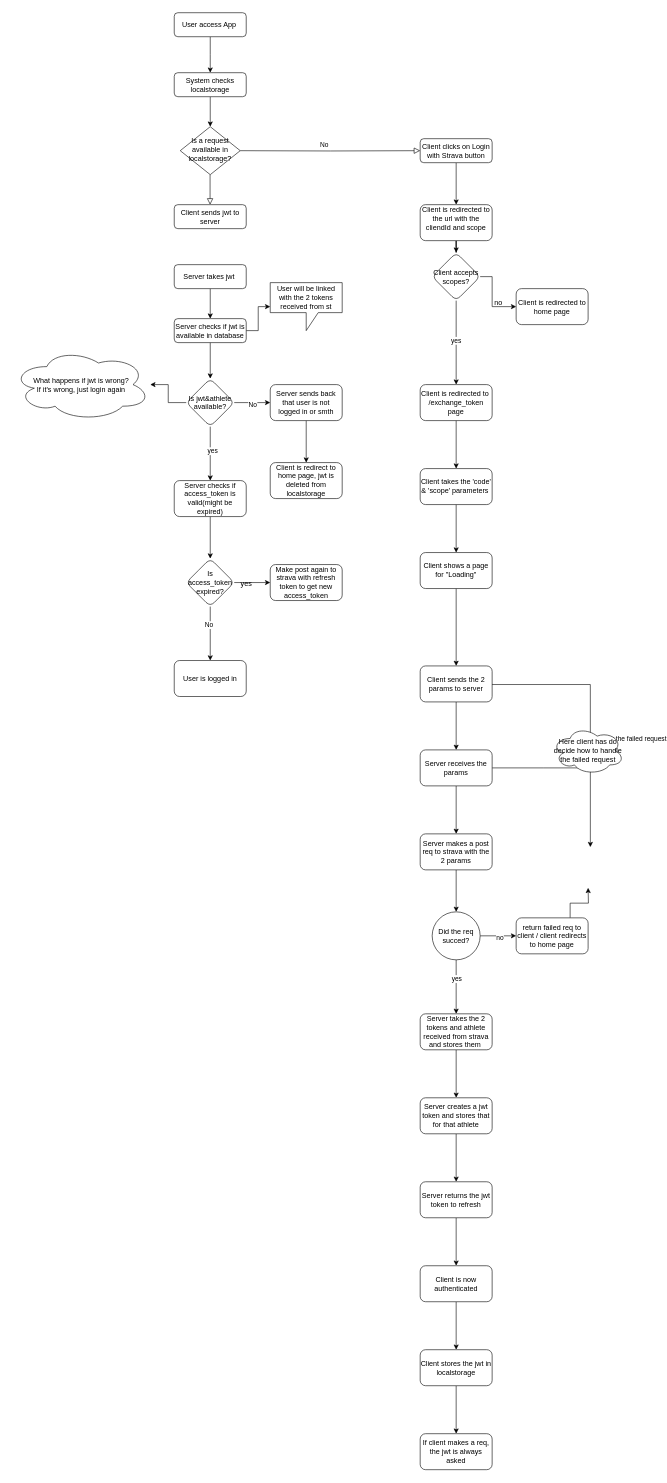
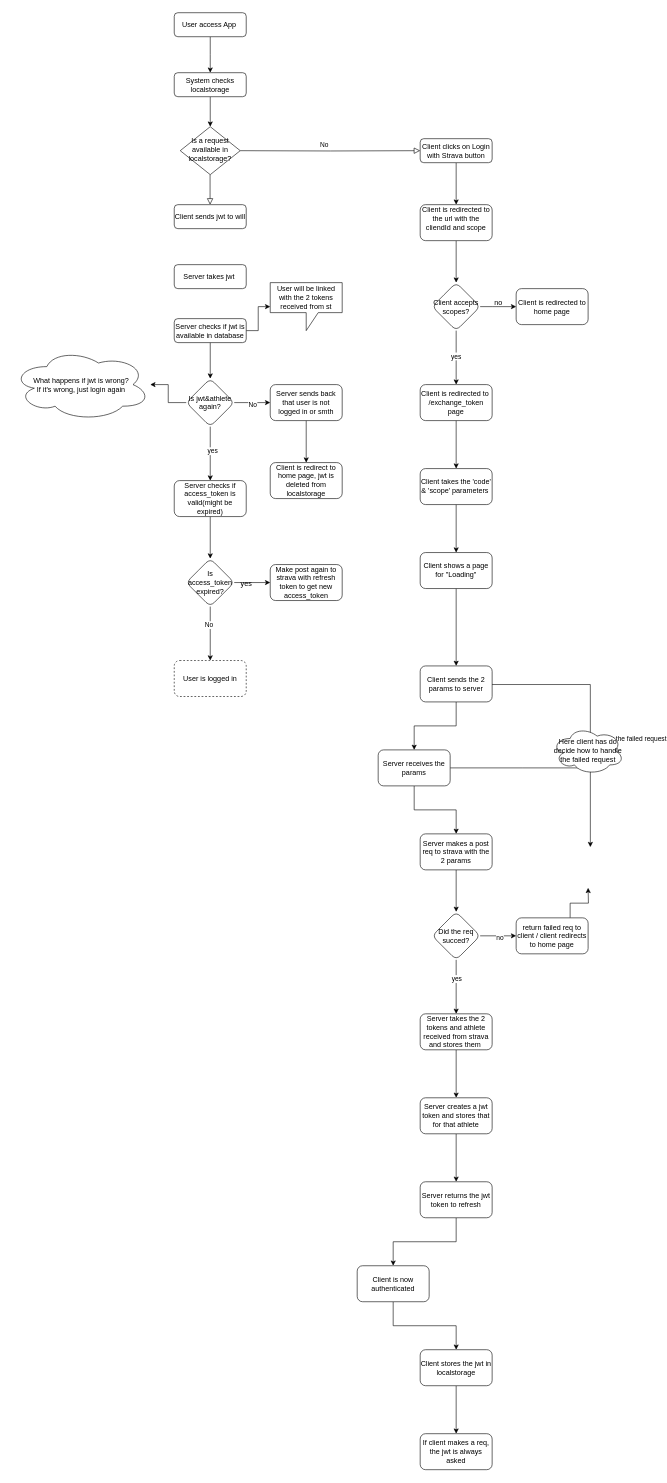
(210, 216) -> (210, 216)
(456, 276) -> (456, 306)
(210, 313) -> none
(210, 402) -> (210, 402)
(210, 678) -> (210, 678)
(456, 768) -> (414, 768)
(456, 936) -> (456, 936)
(456, 1284) -> (393, 1284)
